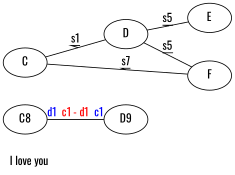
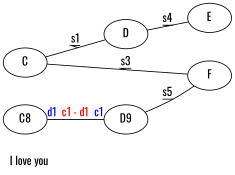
(168, 19) -> (168, 19)
(168, 55) -> (170, 101)
(126, 62) -> (126, 62)
